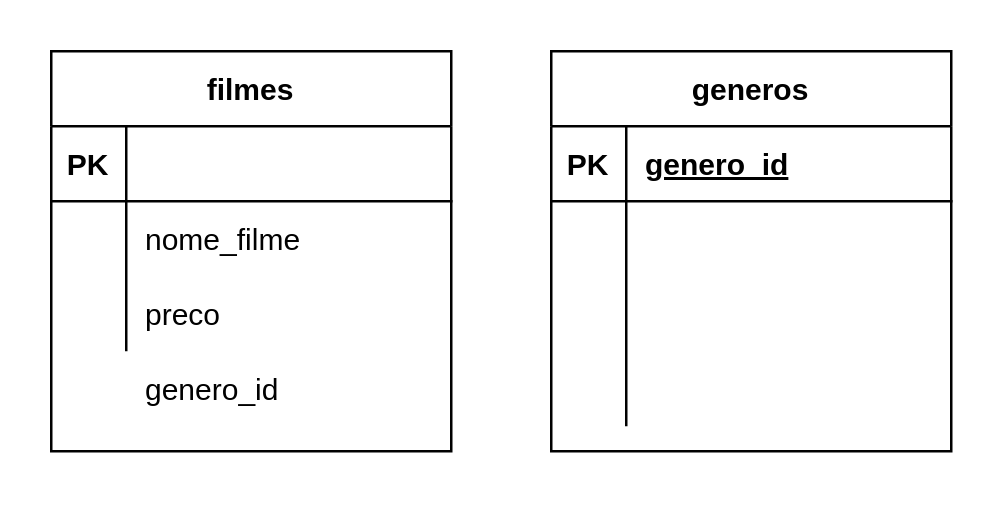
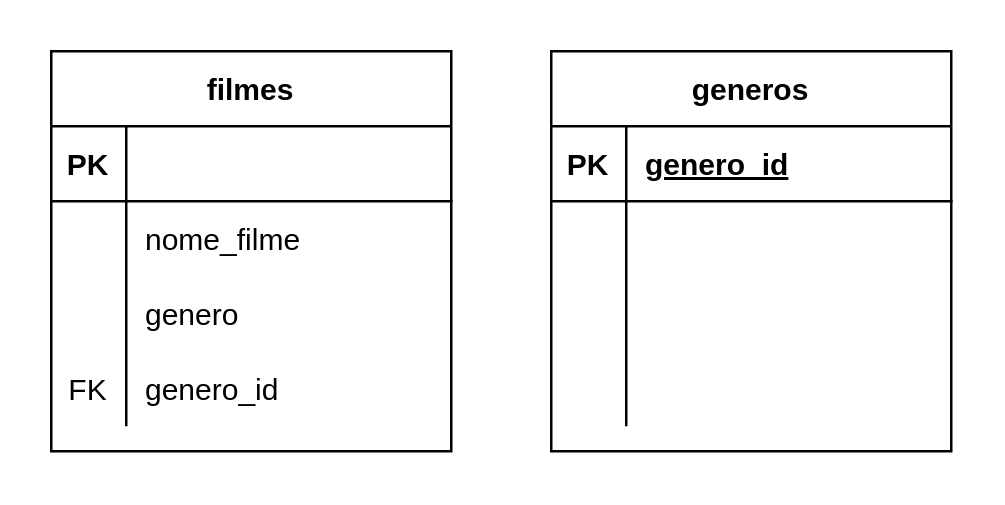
(187, 315) -> (195, 315)
none -> (89, 389)
